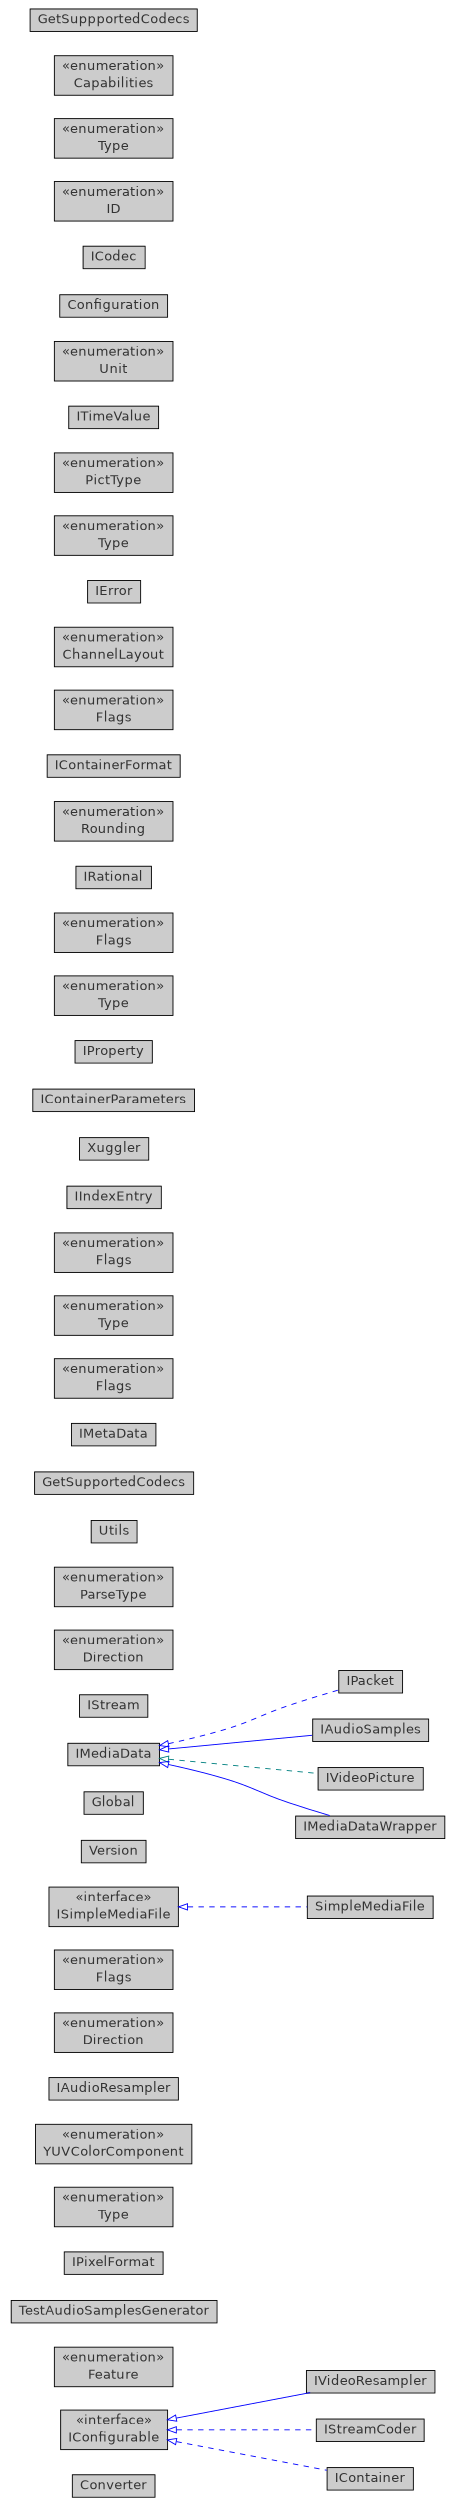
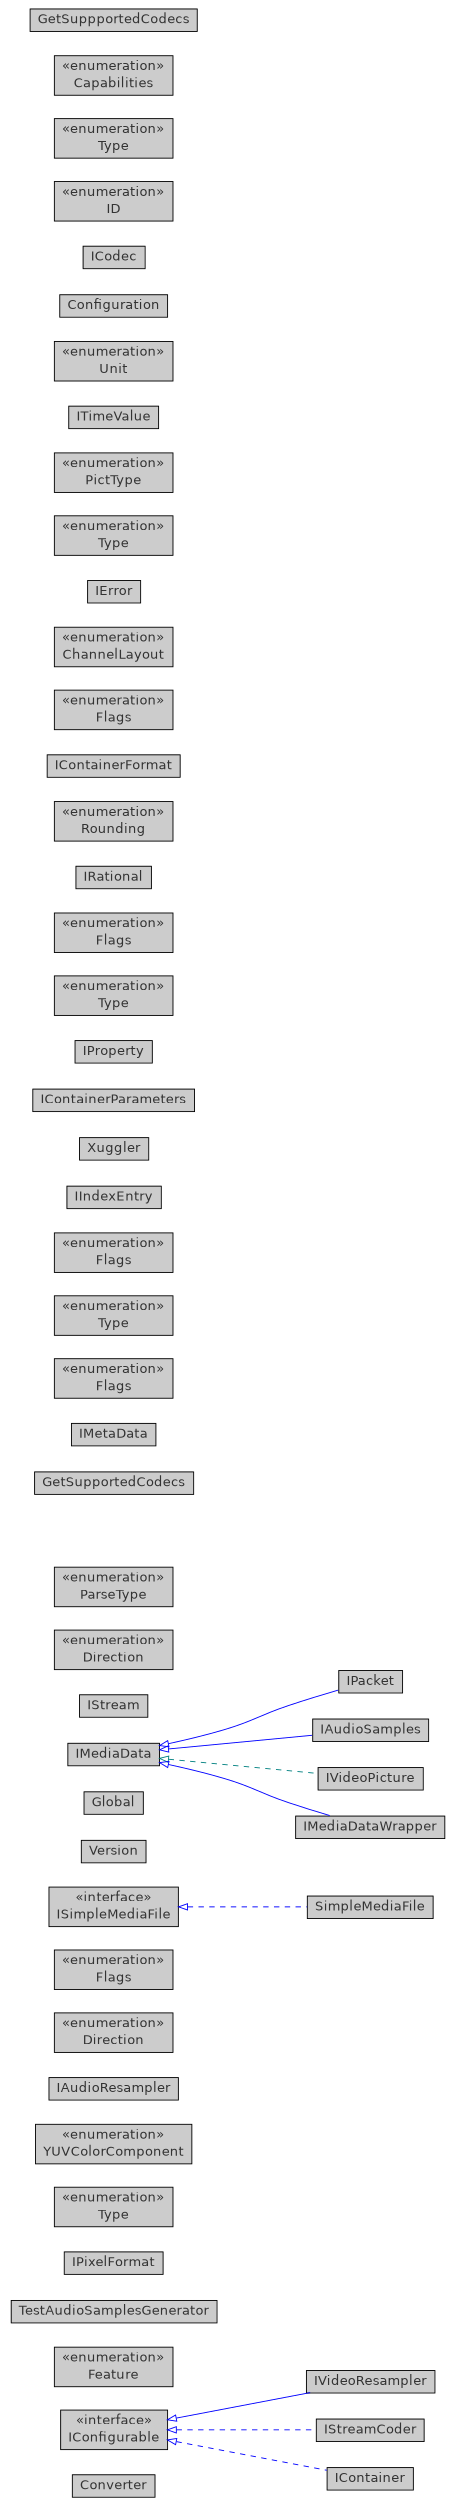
(114, 1531) -> none
(254, 1719) -> (254, 1719)
